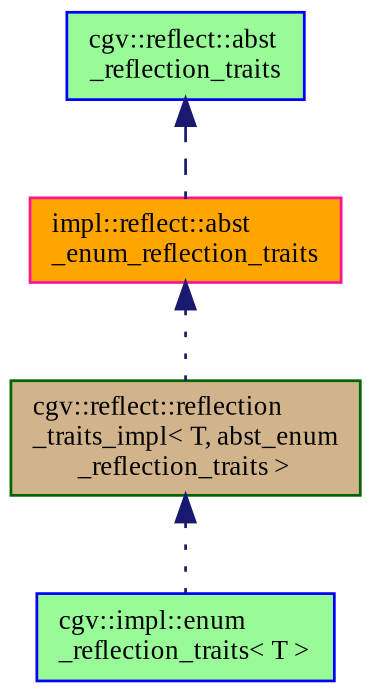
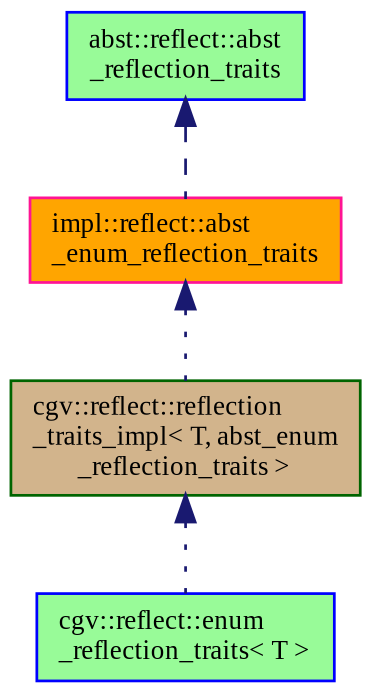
(186, 56) -> (186, 56)
(186, 637) -> (186, 637)
